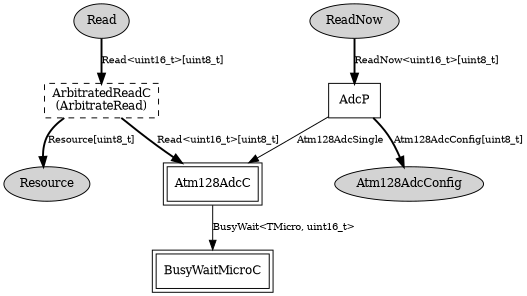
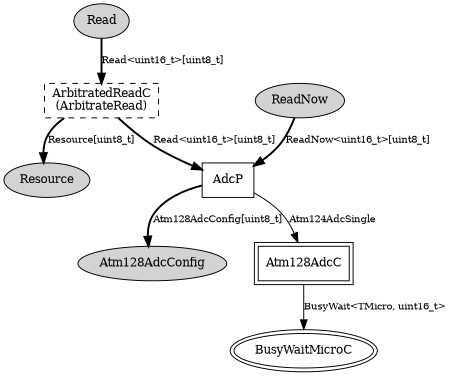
(147, 138) -> (153, 146)
(341, 140) -> (333, 220)
(213, 271) -> (304, 351)
